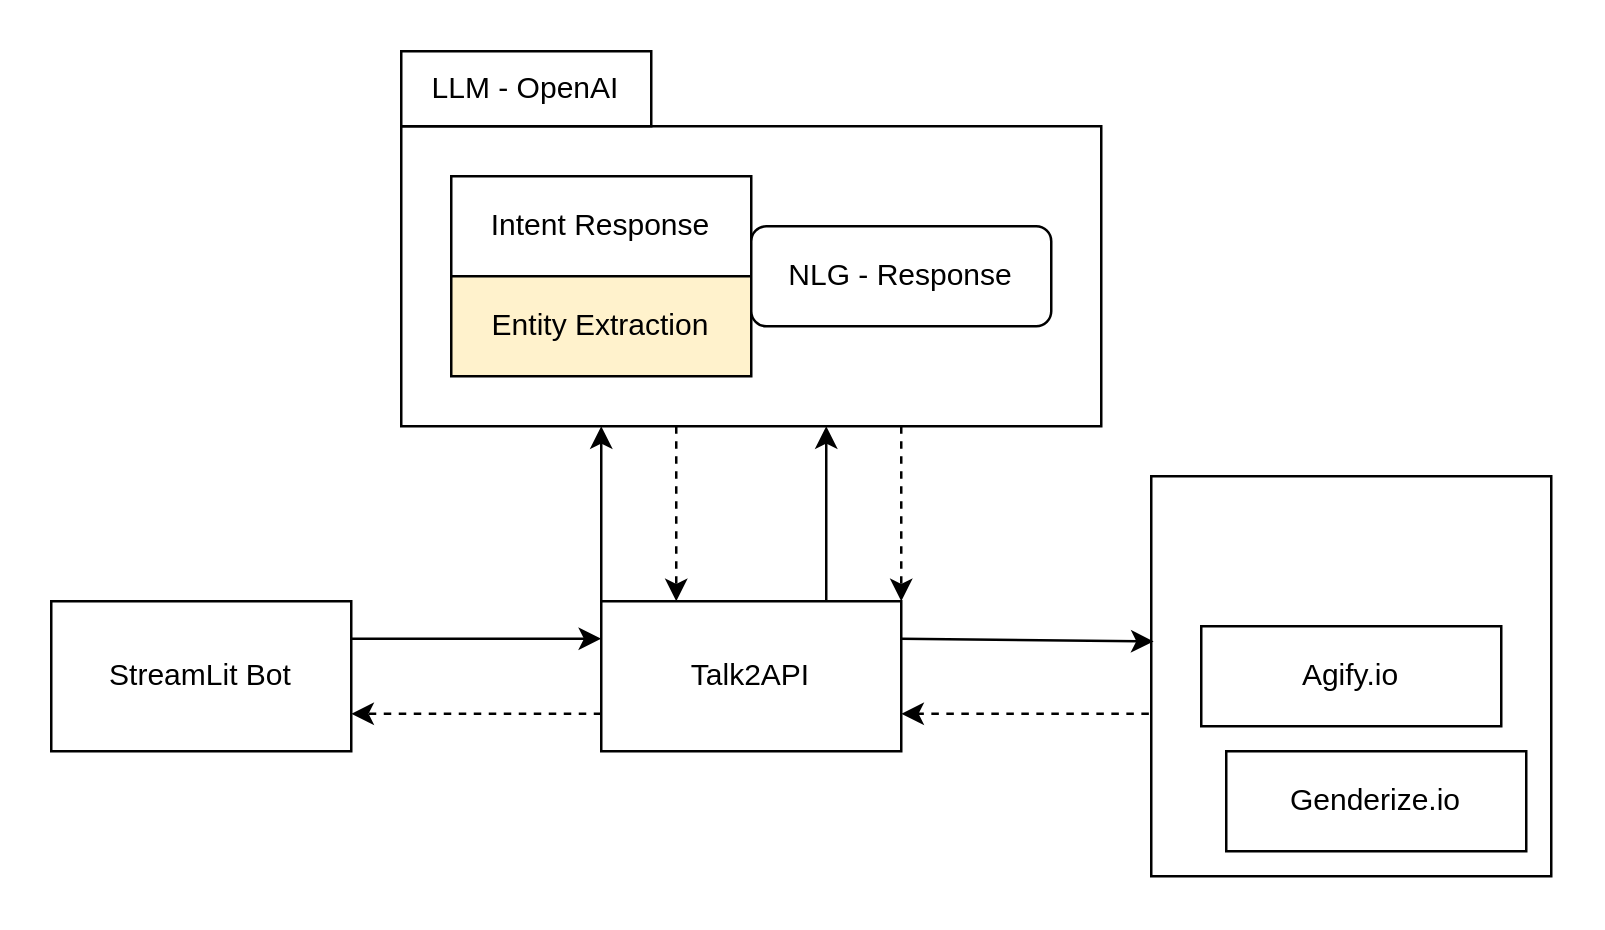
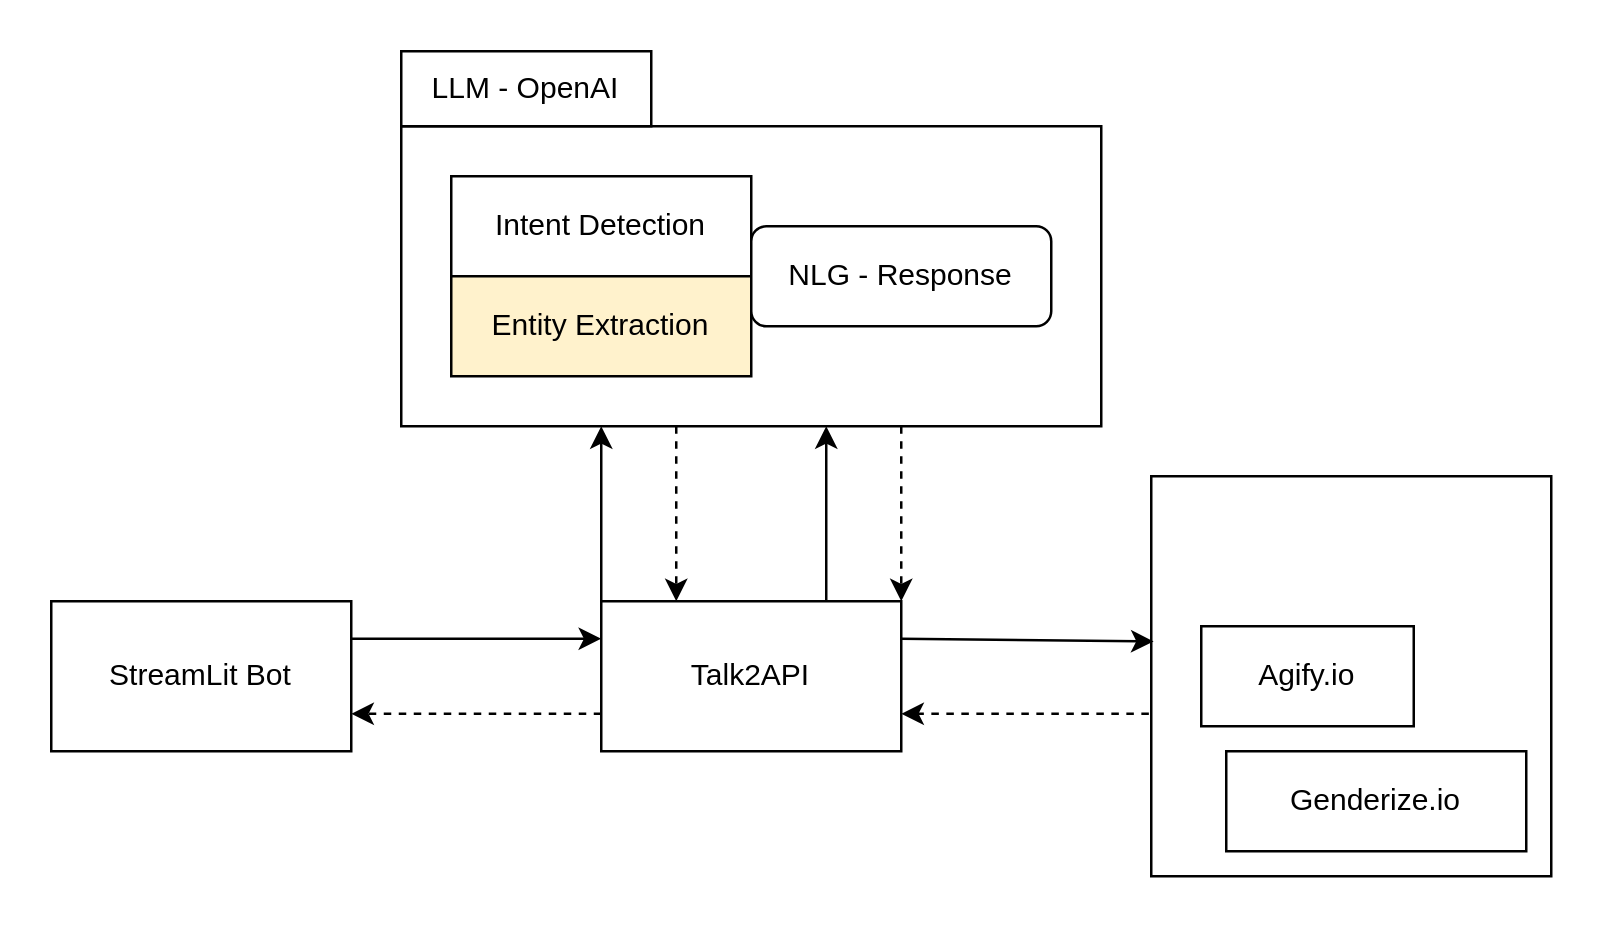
(601, 226) -> (601, 226)
(1351, 676) -> (1308, 676)
